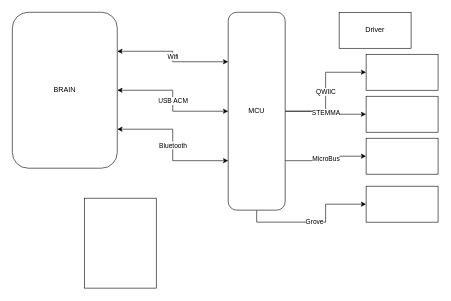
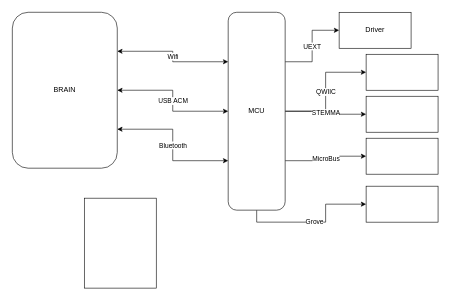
none -> (312, 47)
